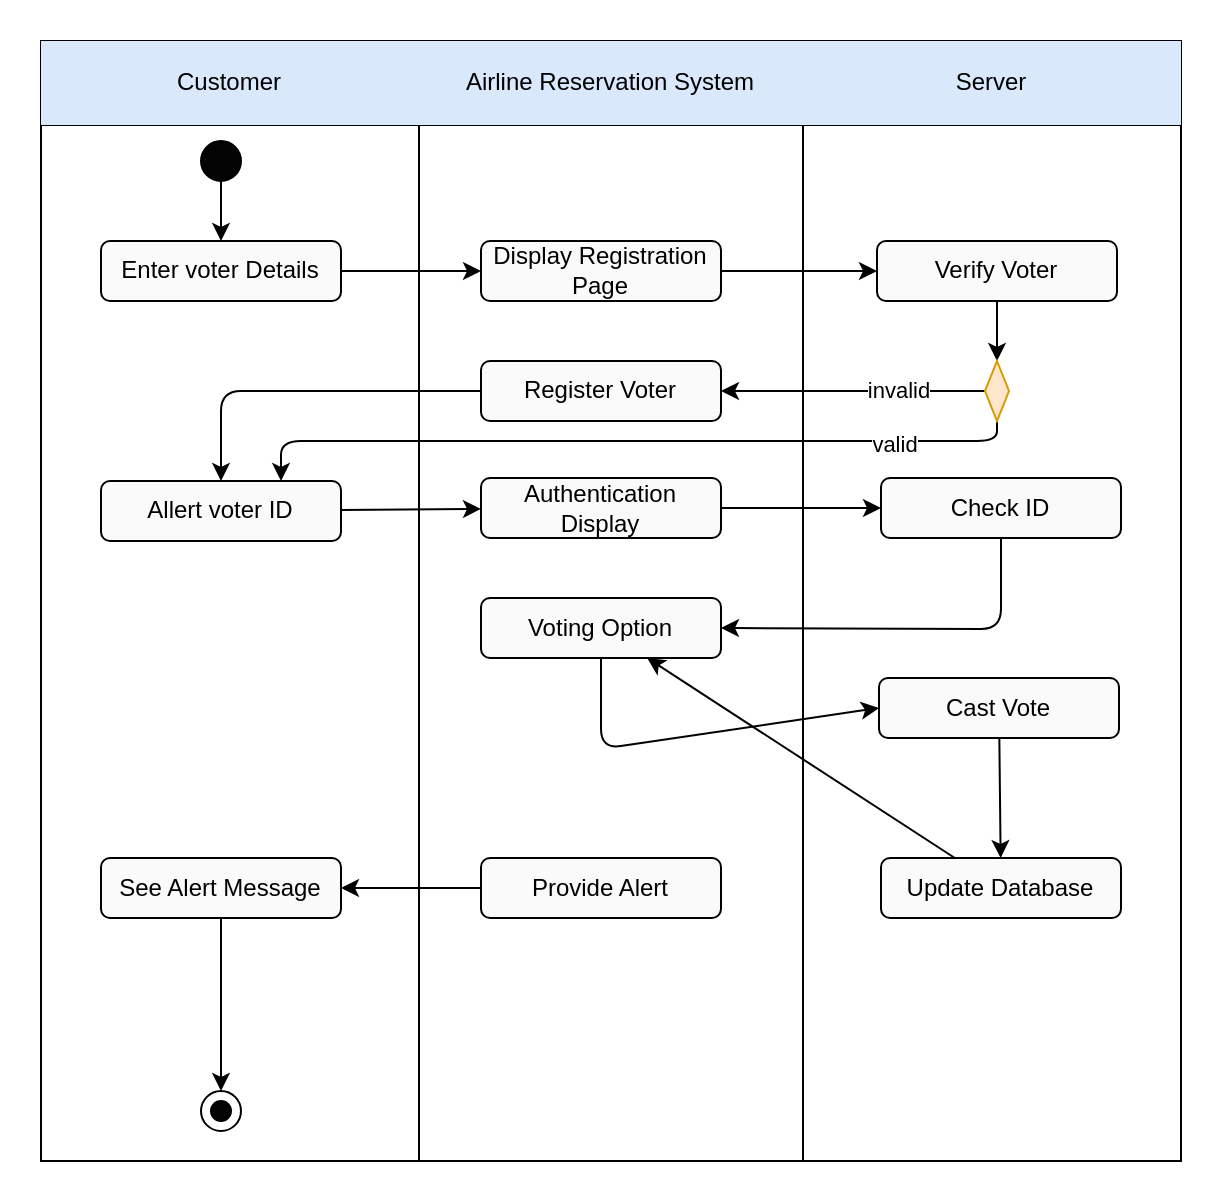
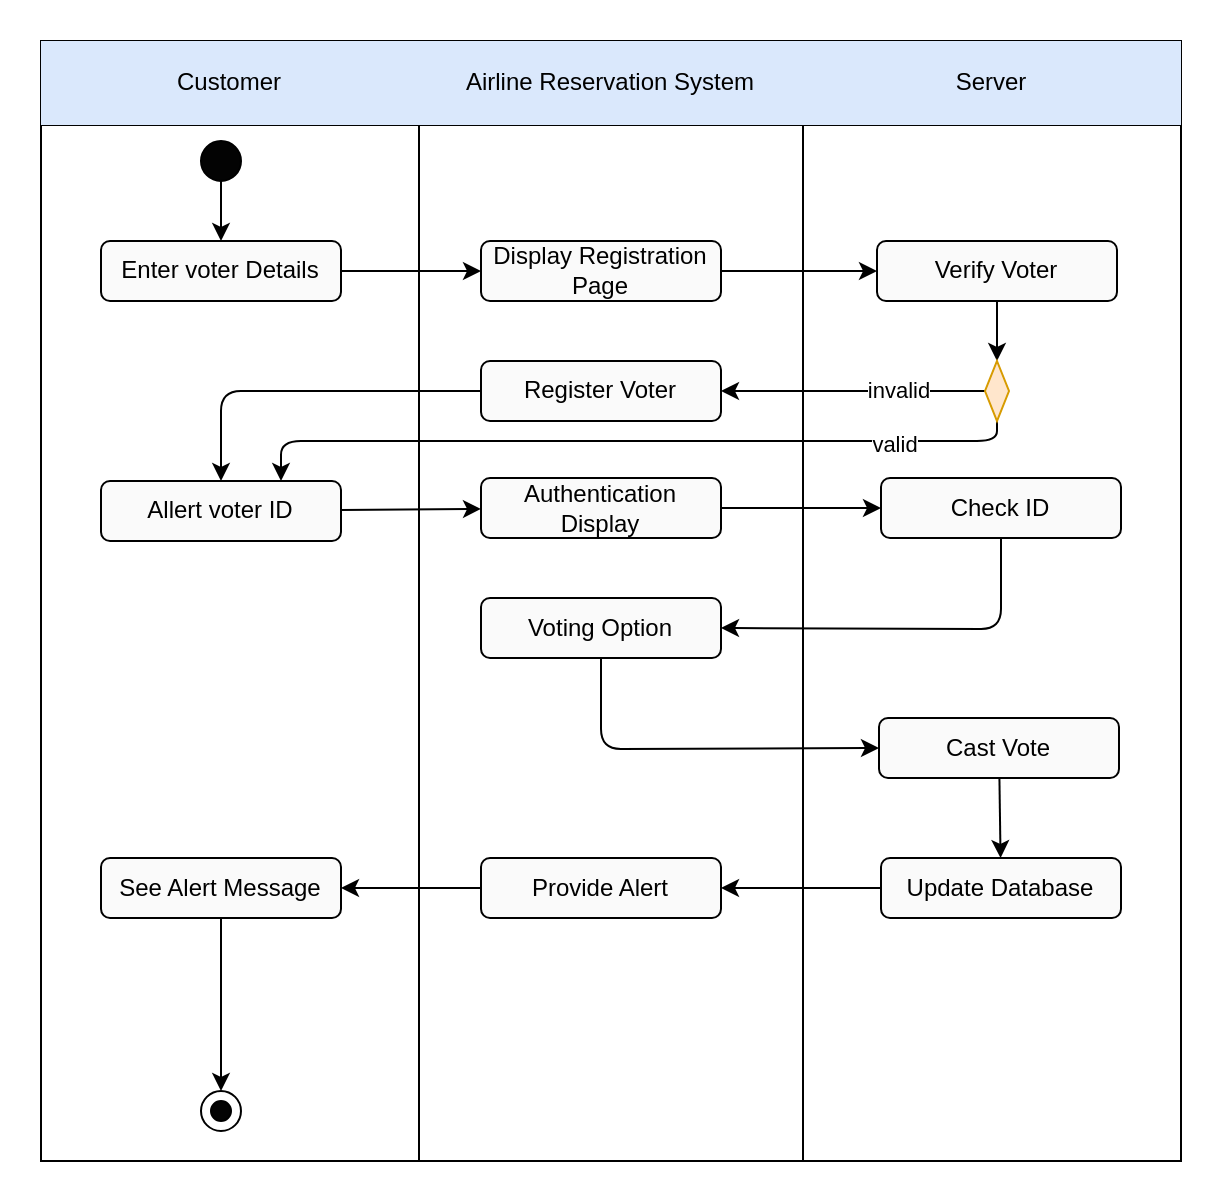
(999, 708) -> (999, 748)
(881, 810) -> (808, 888)
